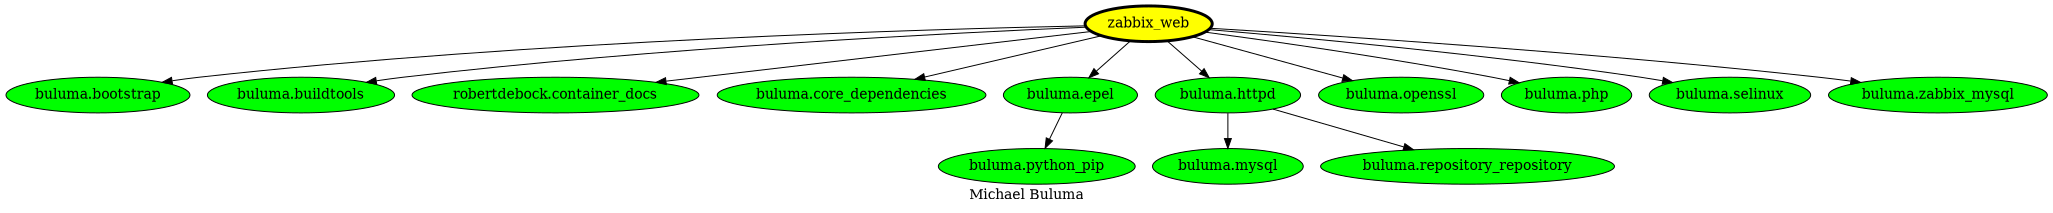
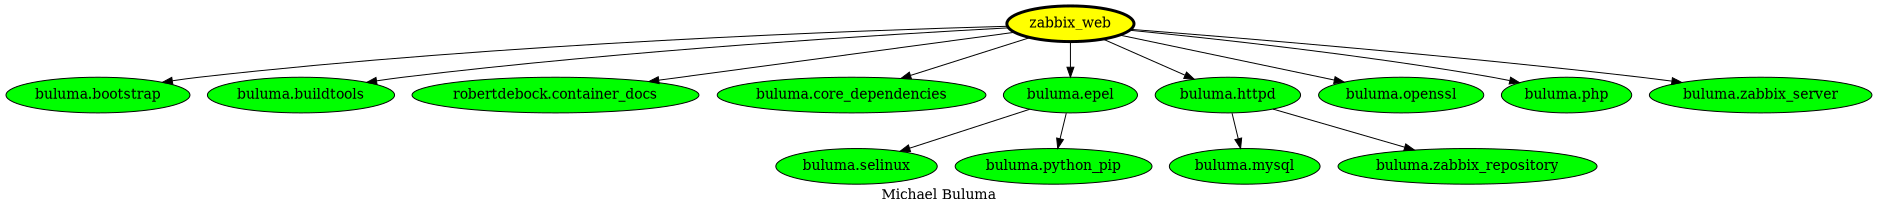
(1436, 52) -> (970, 129)
(1938, 95) -> (1761, 95)
(1467, 166) -> (1467, 166)
